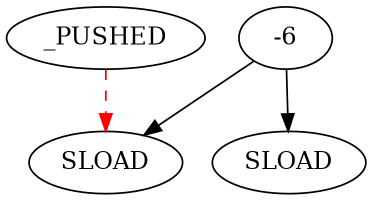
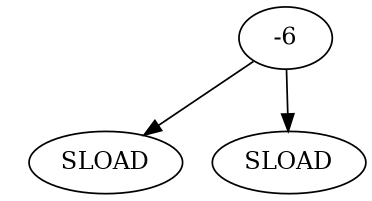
(106, 38) -> none
